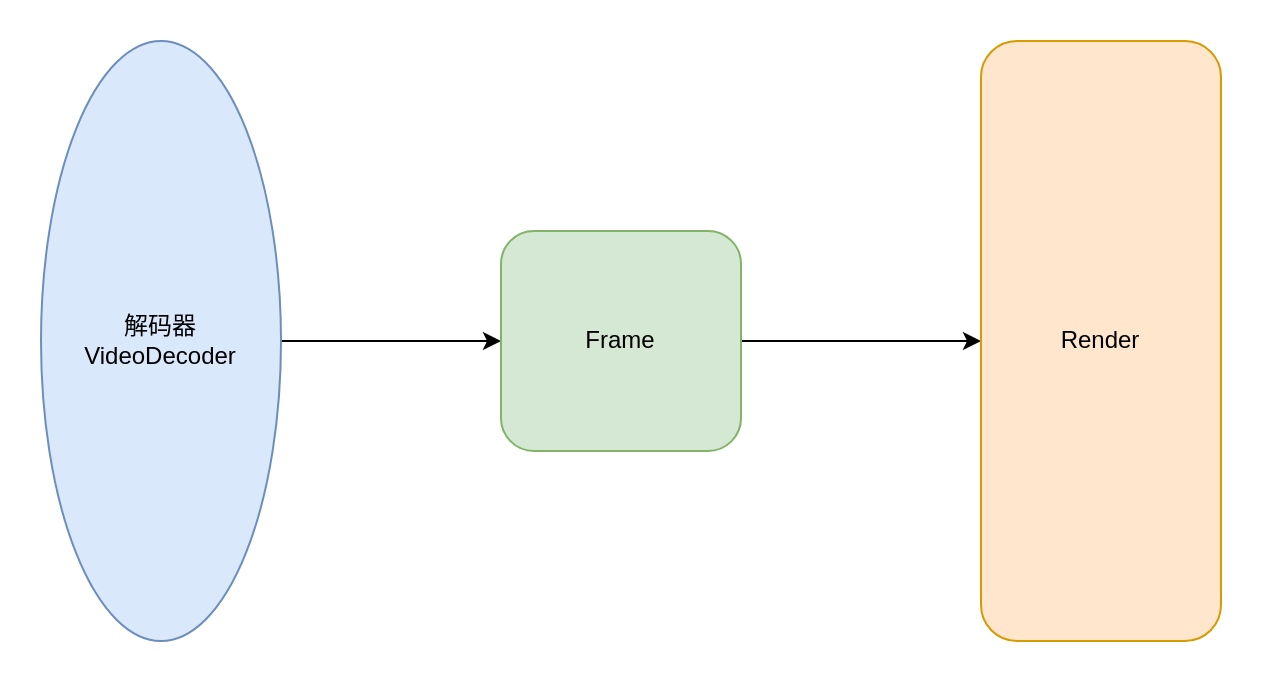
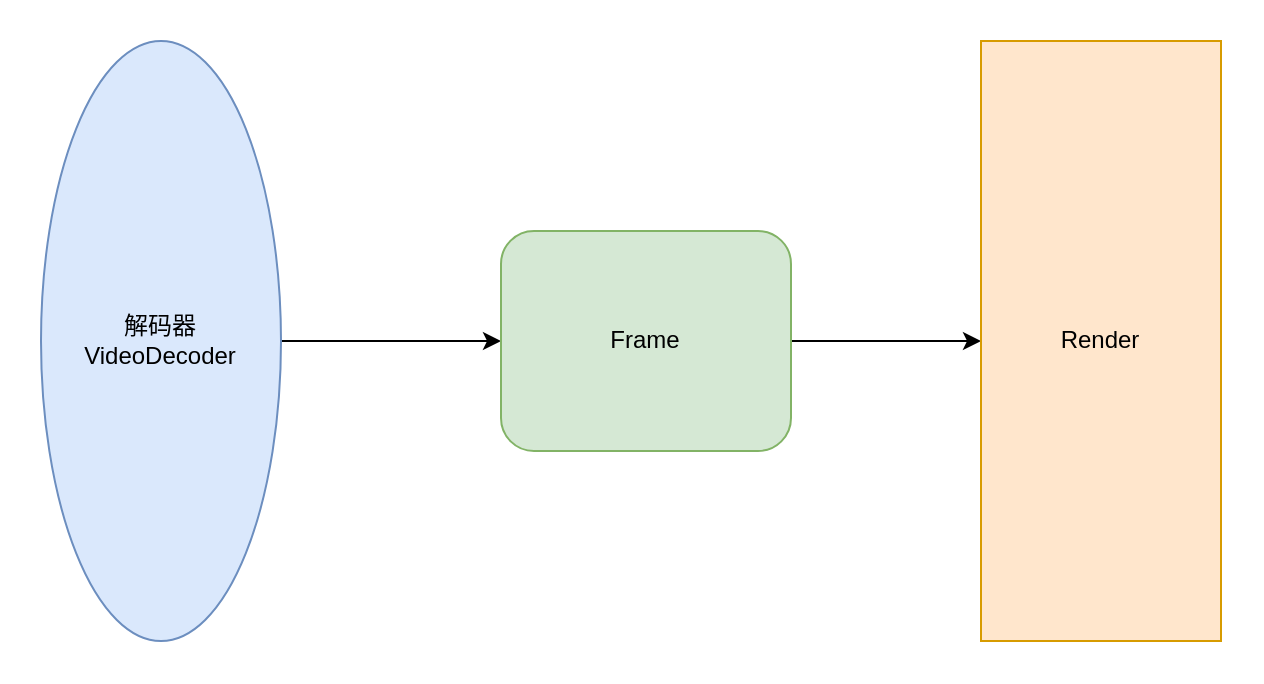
(621, 341) -> (646, 341)
(1101, 341) -> (1101, 341)
